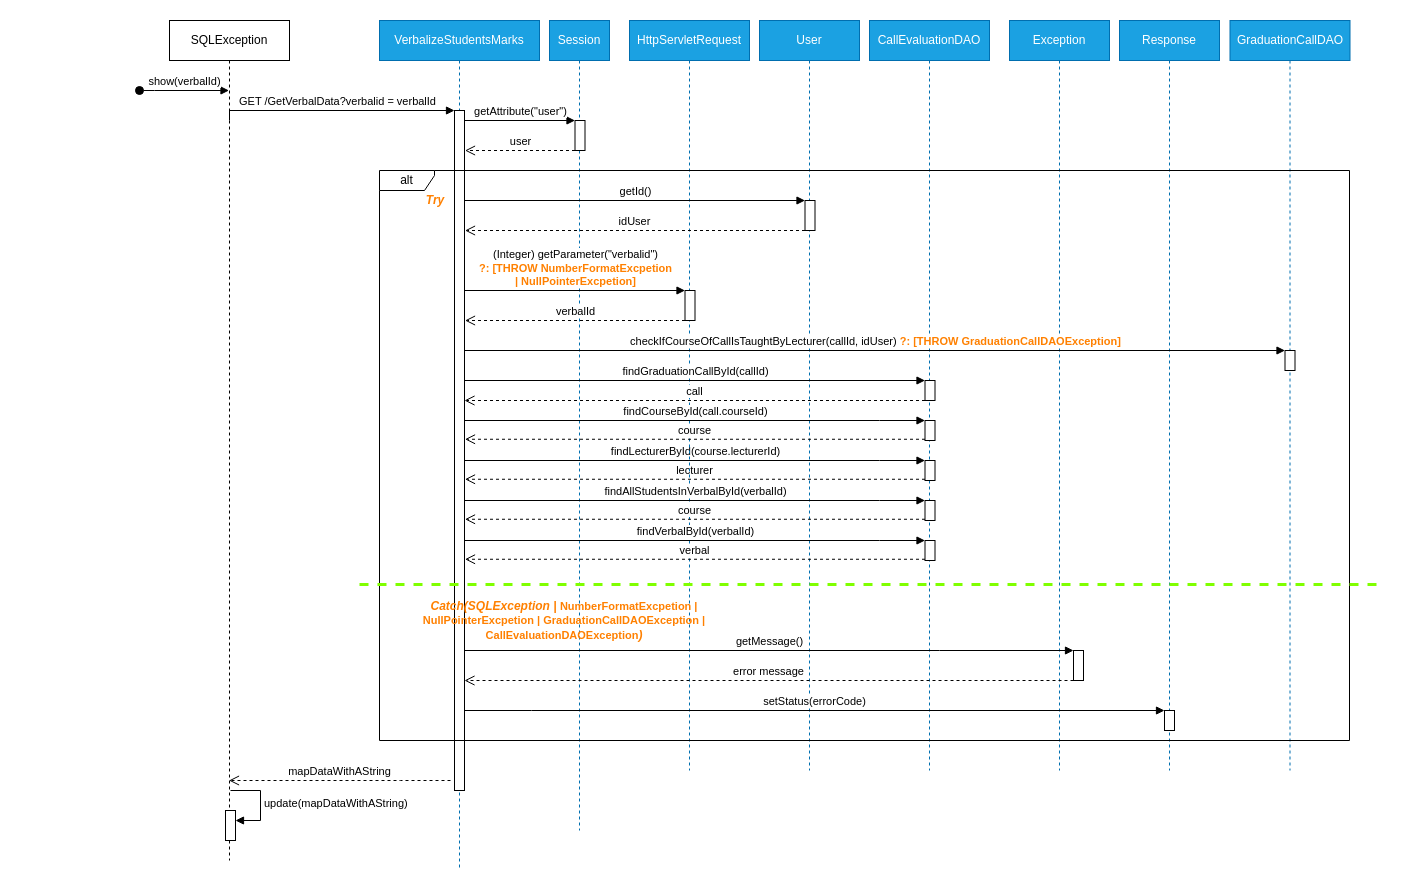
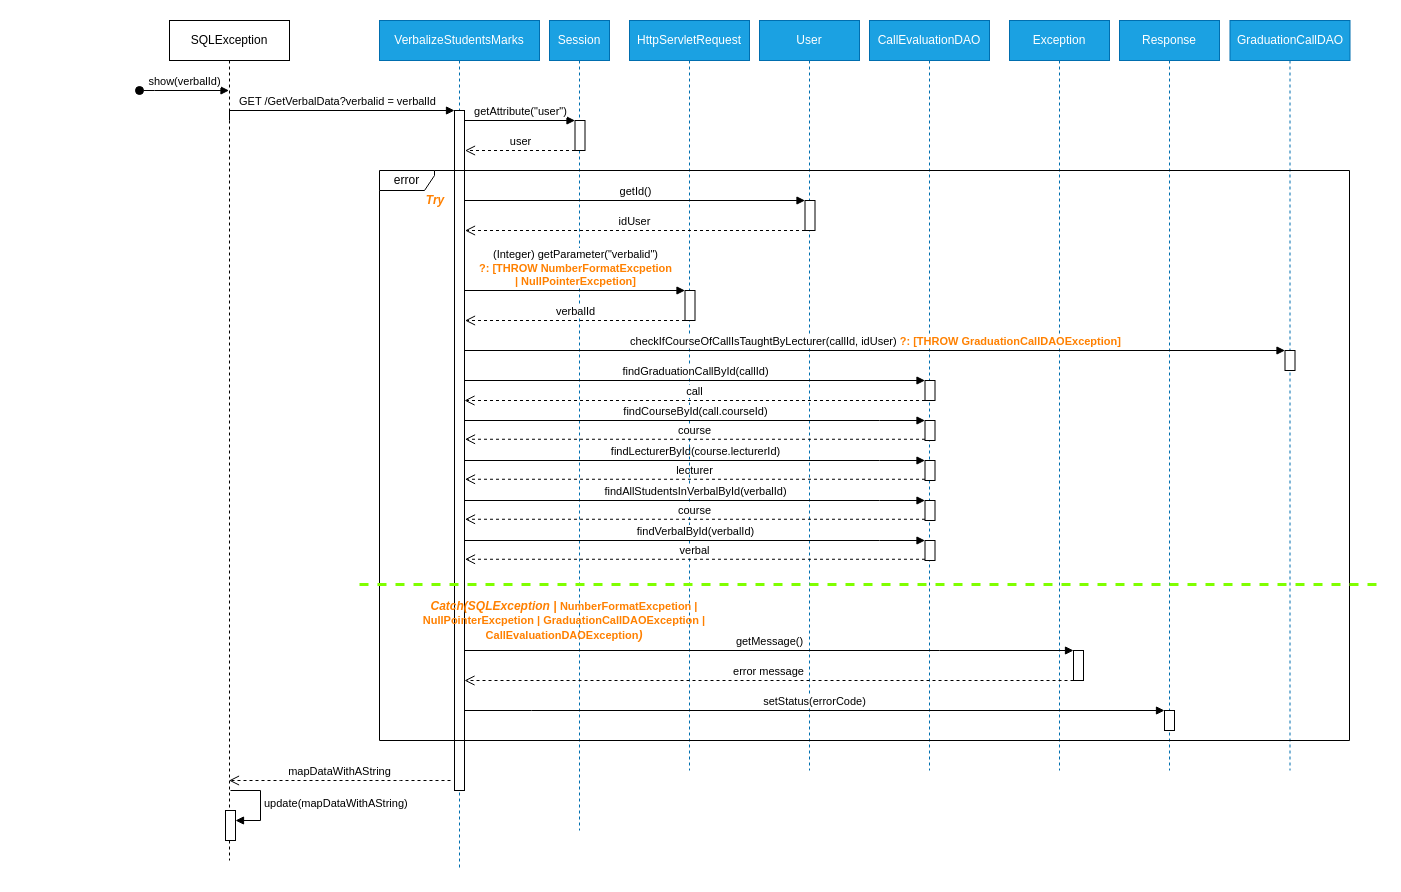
(407, 181) -> (407, 181)
